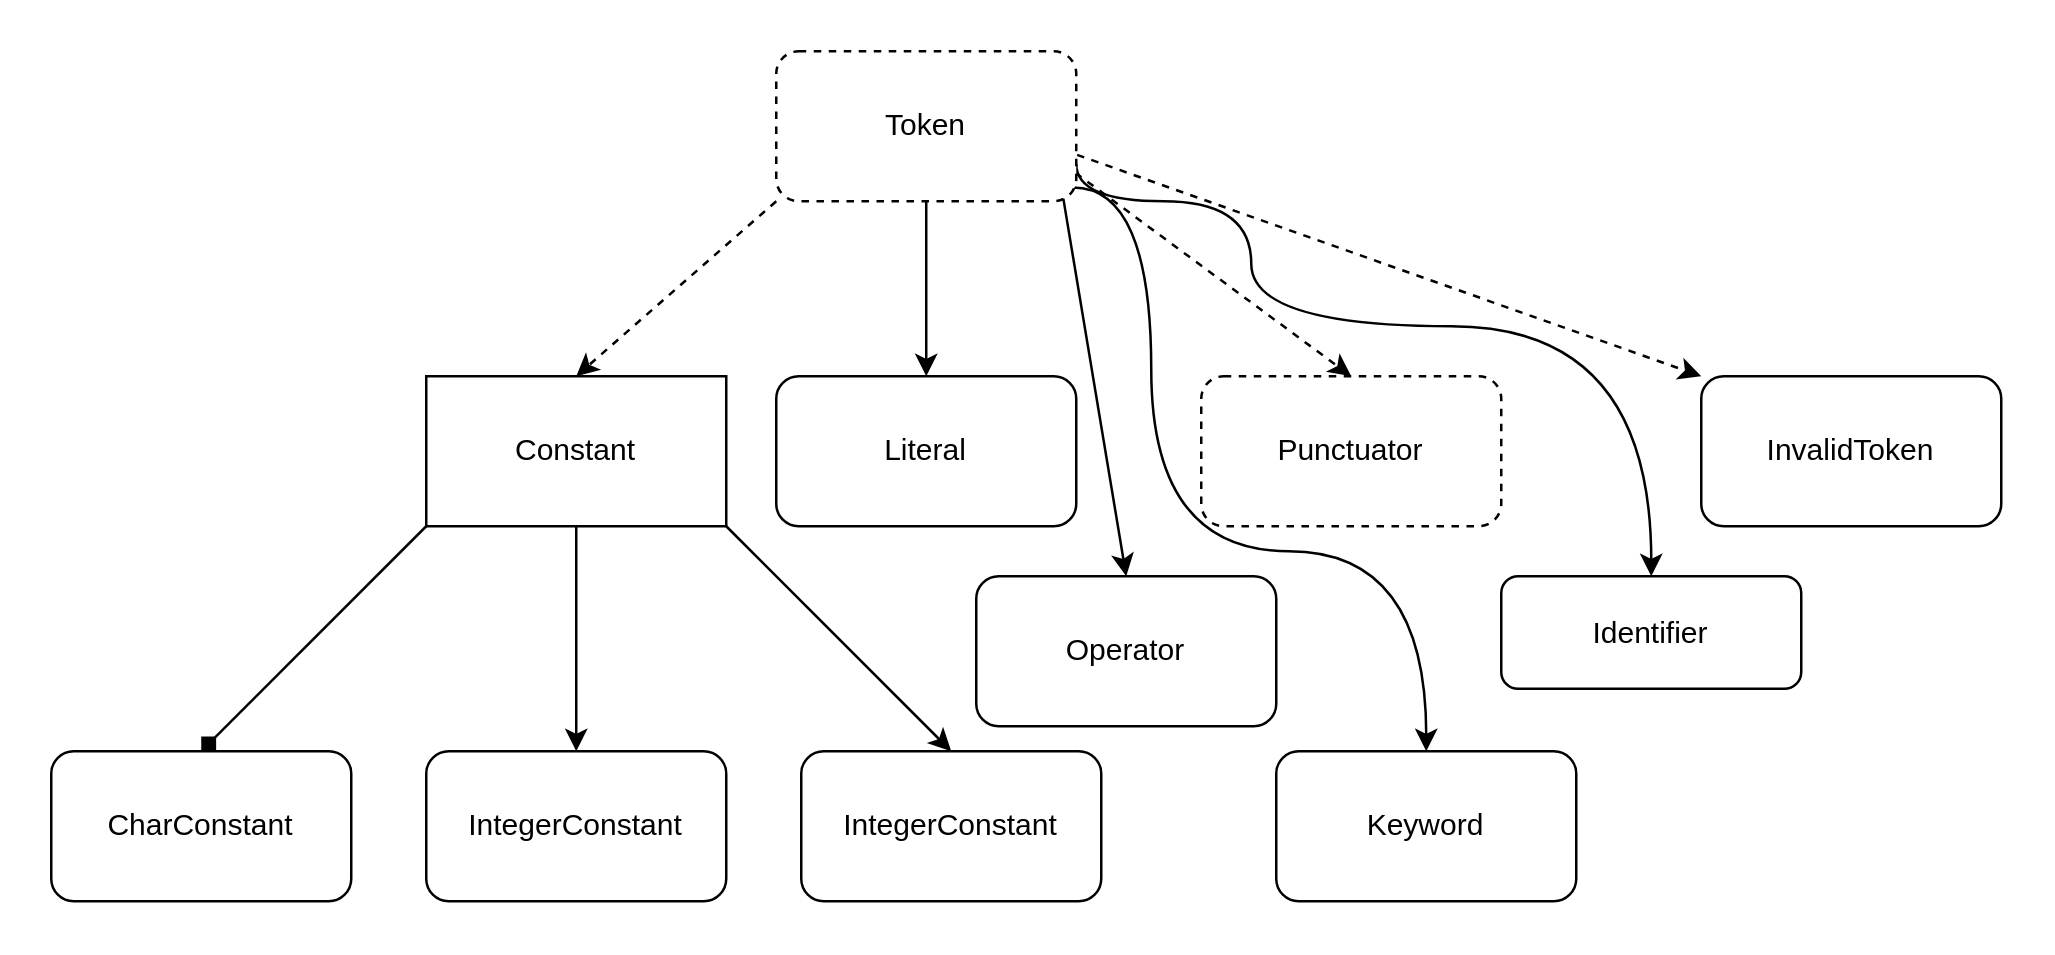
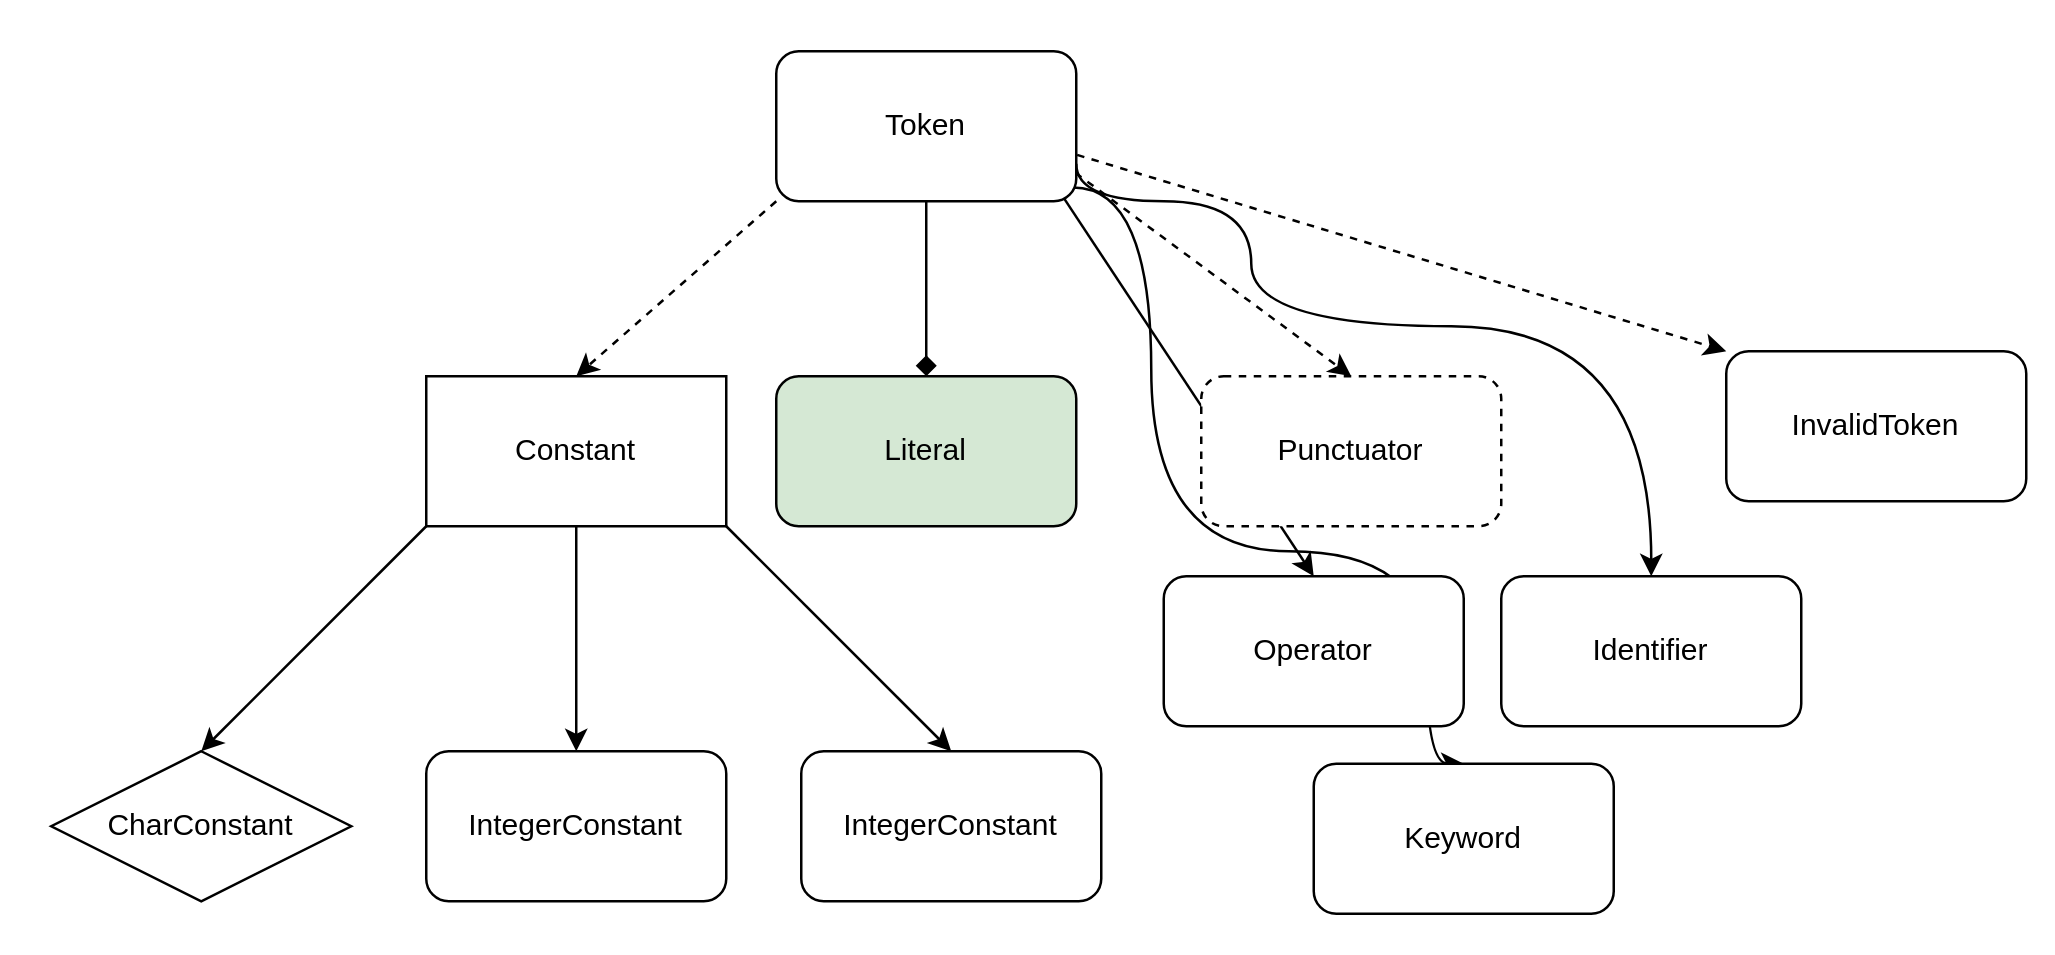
(926, 126) -> (926, 126)
(926, 357) -> (926, 356)
(926, 451) -> (926, 451)
(1851, 451) -> (1876, 426)
(1651, 633) -> (1651, 651)
(1126, 651) -> (1314, 651)
(216, 737) -> (215, 738)
(201, 826) -> (201, 826)
(1426, 826) -> (1464, 839)
